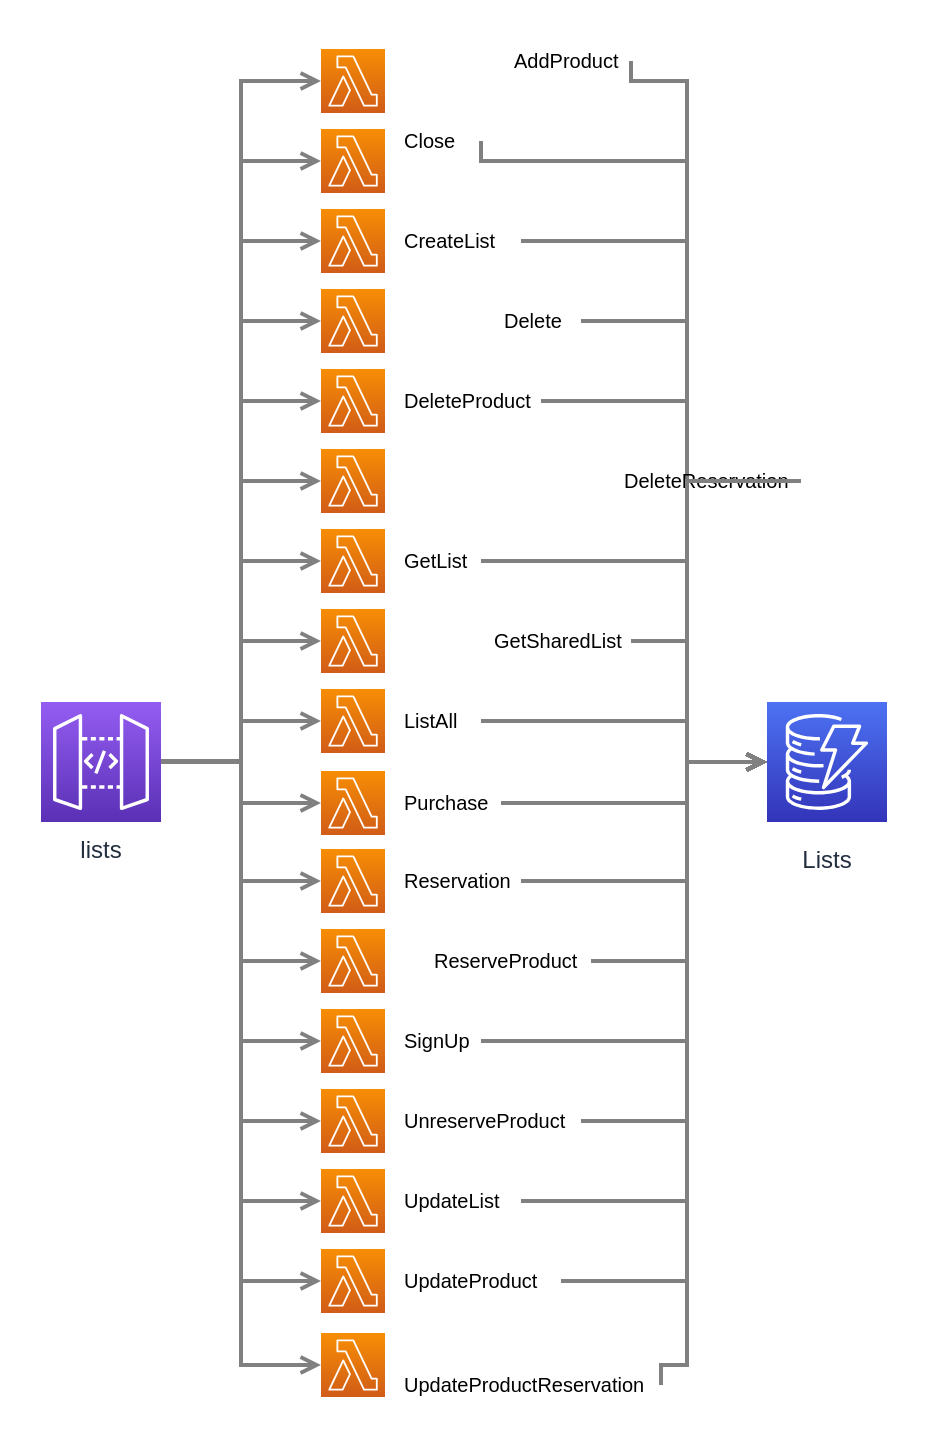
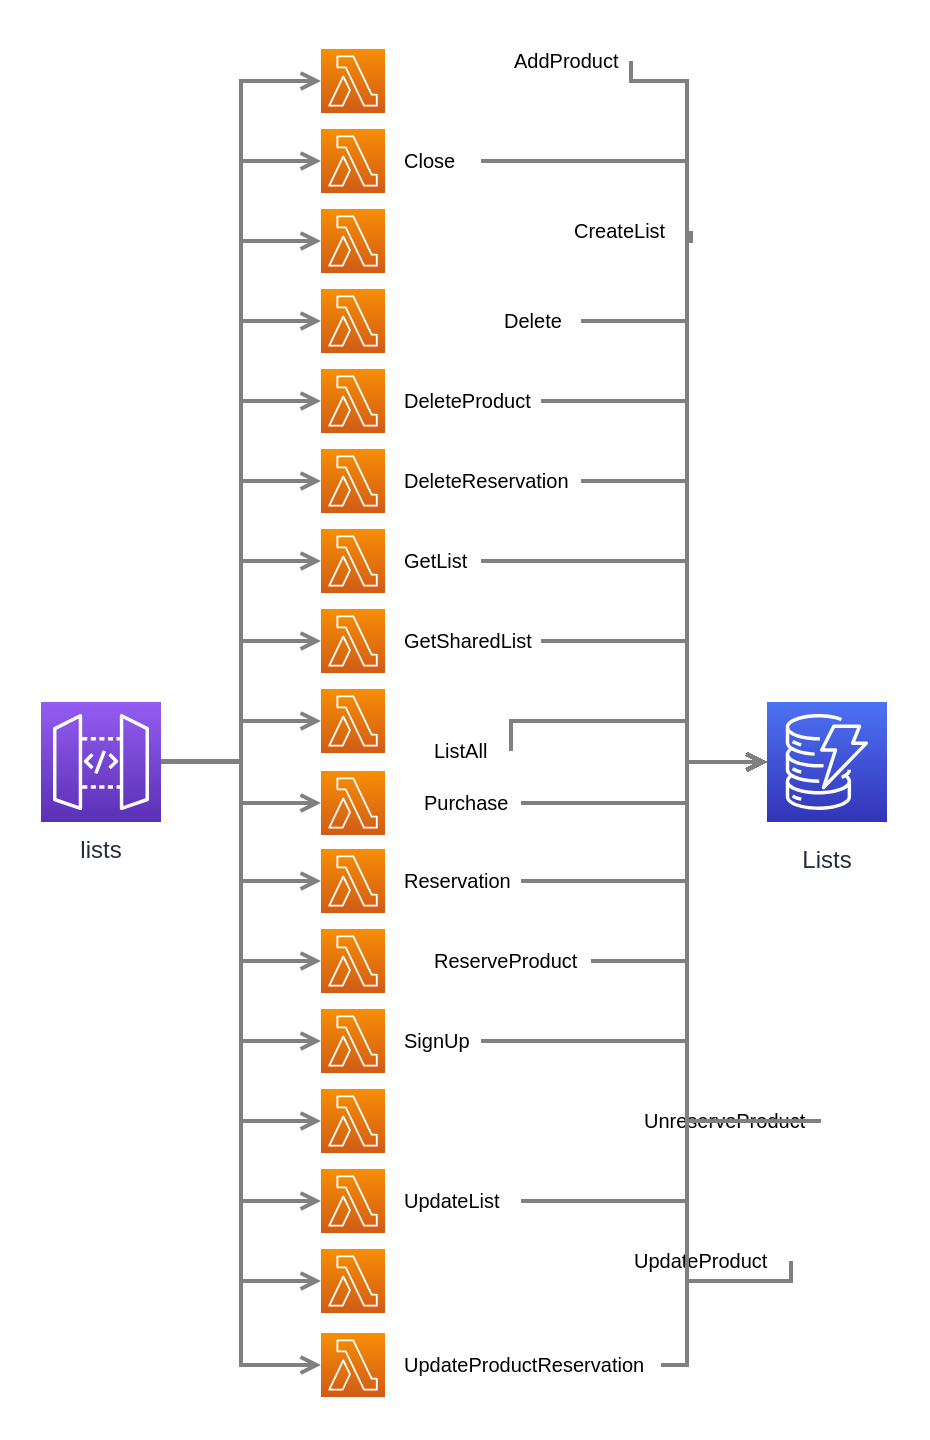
(441, 141) -> (441, 161)
(461, 241) -> (631, 231)
(711, 481) -> (491, 481)
(561, 641) -> (471, 641)
(441, 721) -> (471, 751)
(451, 803) -> (471, 803)
(491, 1121) -> (731, 1121)
(481, 1281) -> (711, 1261)
(531, 1385) -> (531, 1365)
